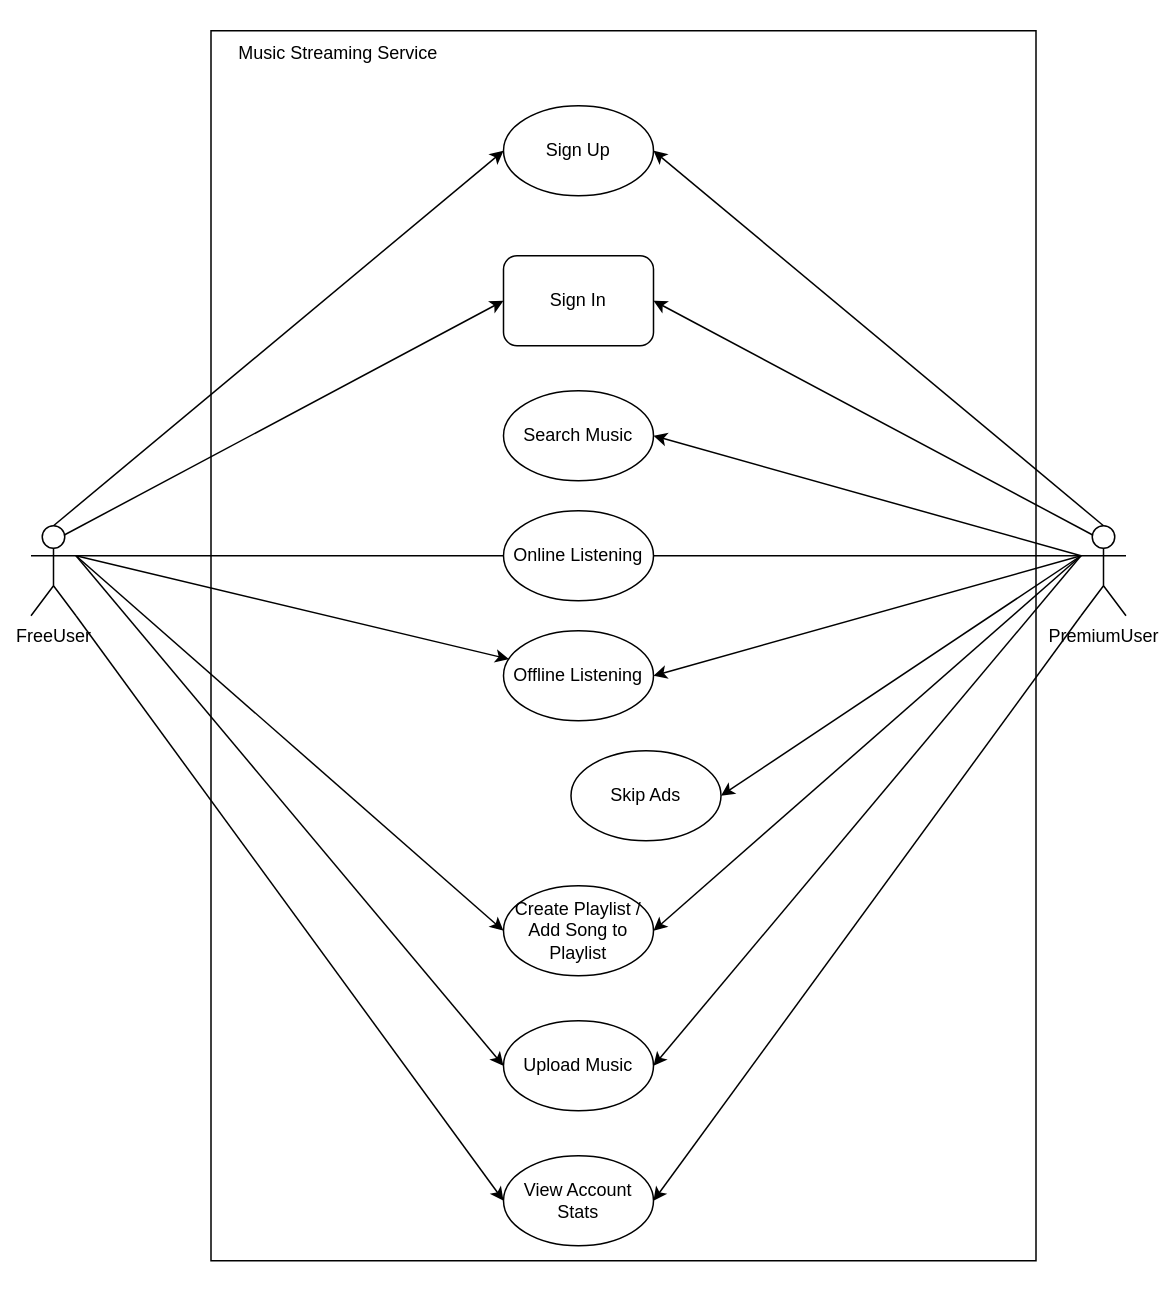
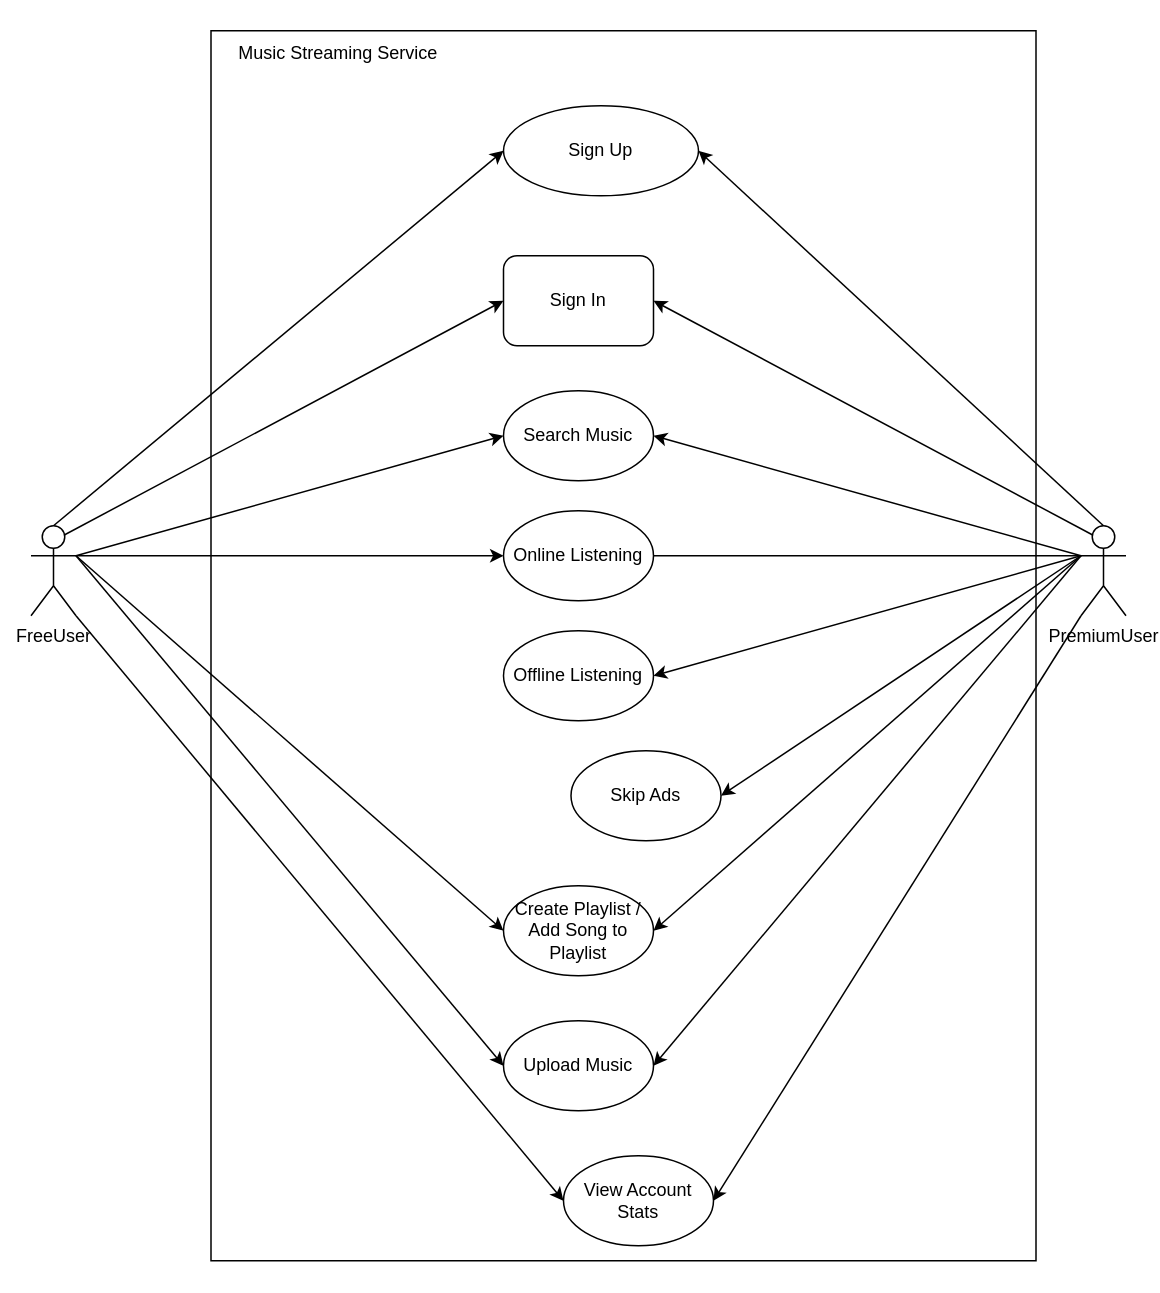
(578, 151) -> (601, 151)
(496, 556) -> (492, 556)
(291, 607) -> (289, 496)
(578, 1201) -> (638, 1201)
